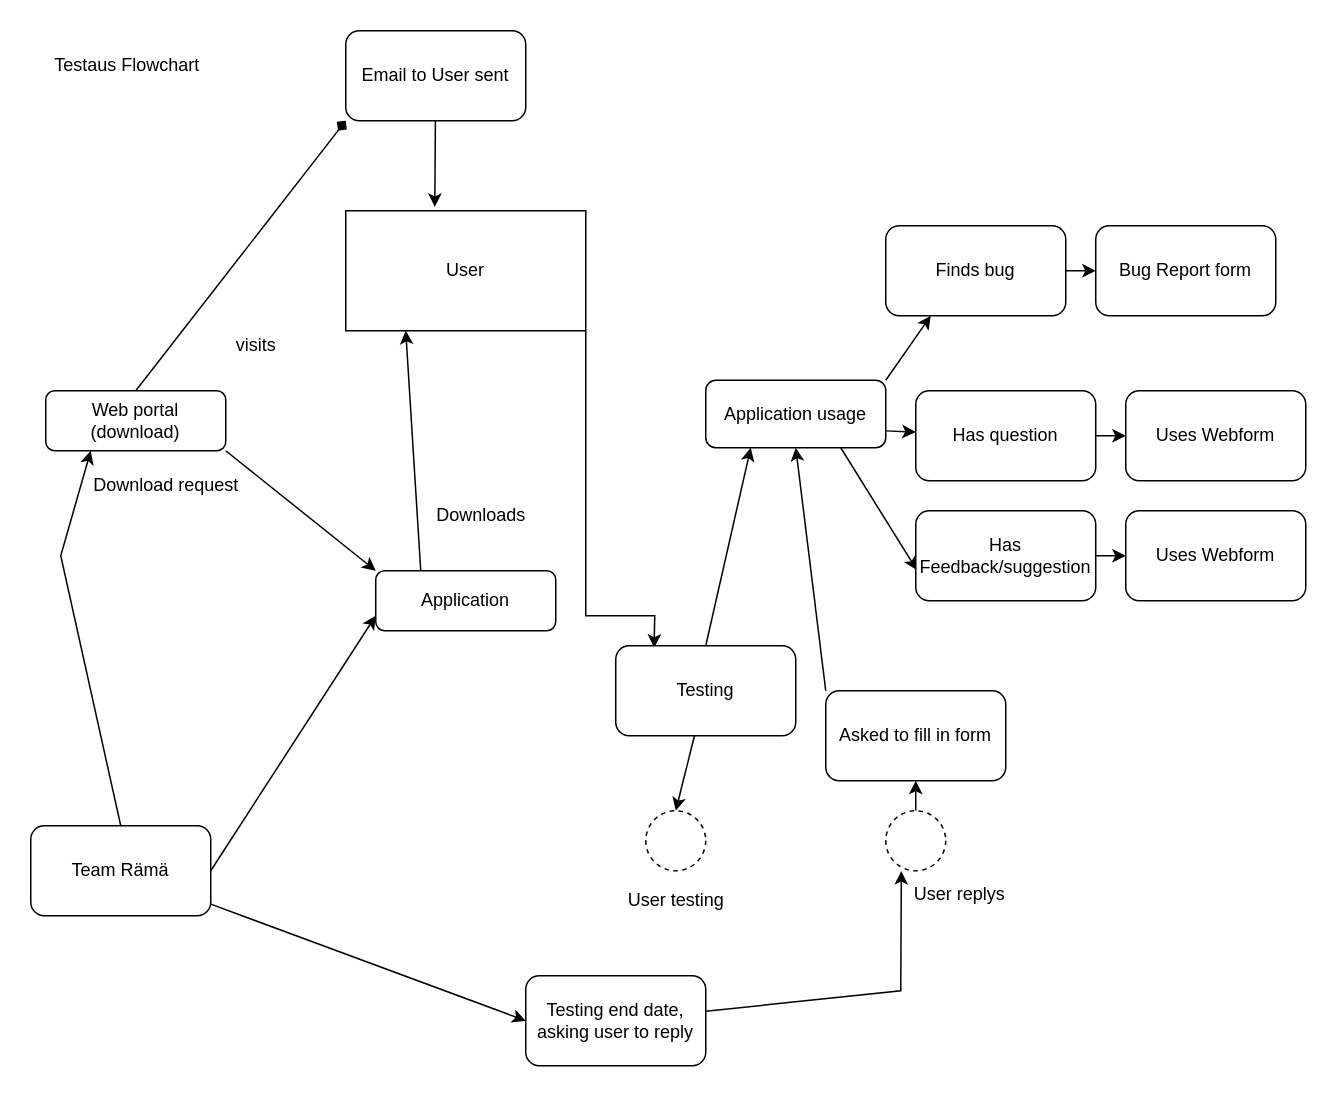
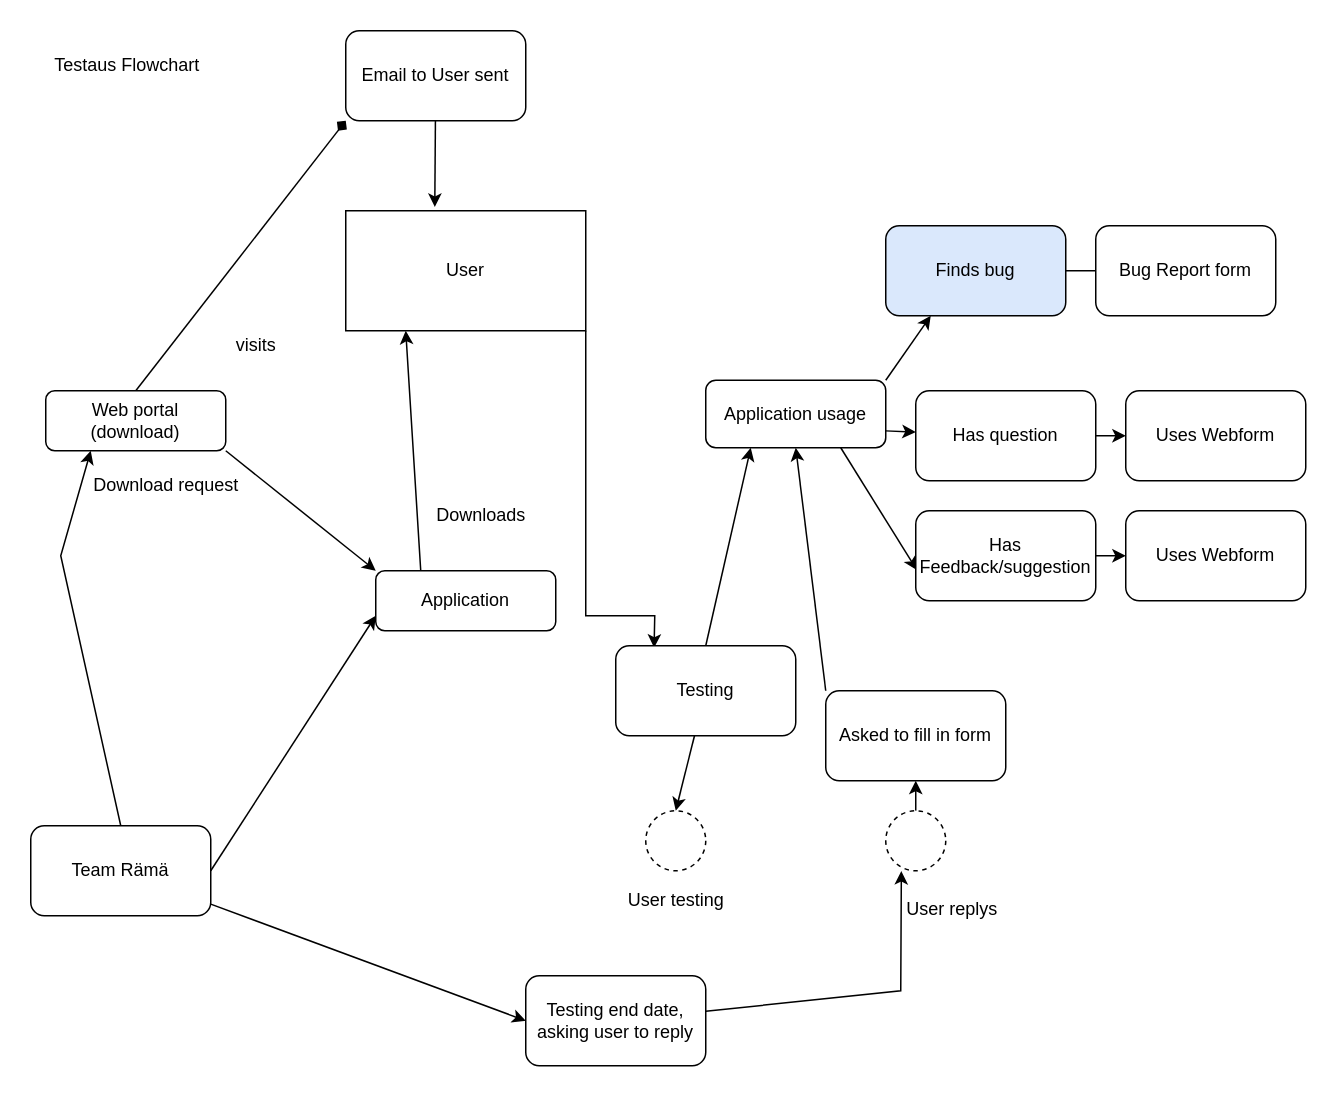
(976, 271) -> (976, 271)
(1084, 271) -> (1088, 271)
(959, 895) -> (952, 910)
